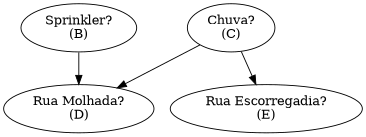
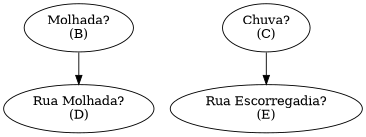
(79, 28) -> (79, 28)
(163, 64) -> none
